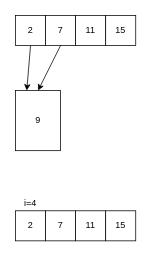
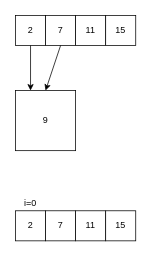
(38, 120) -> (45, 120)
(30, 203) -> (30, 203)
